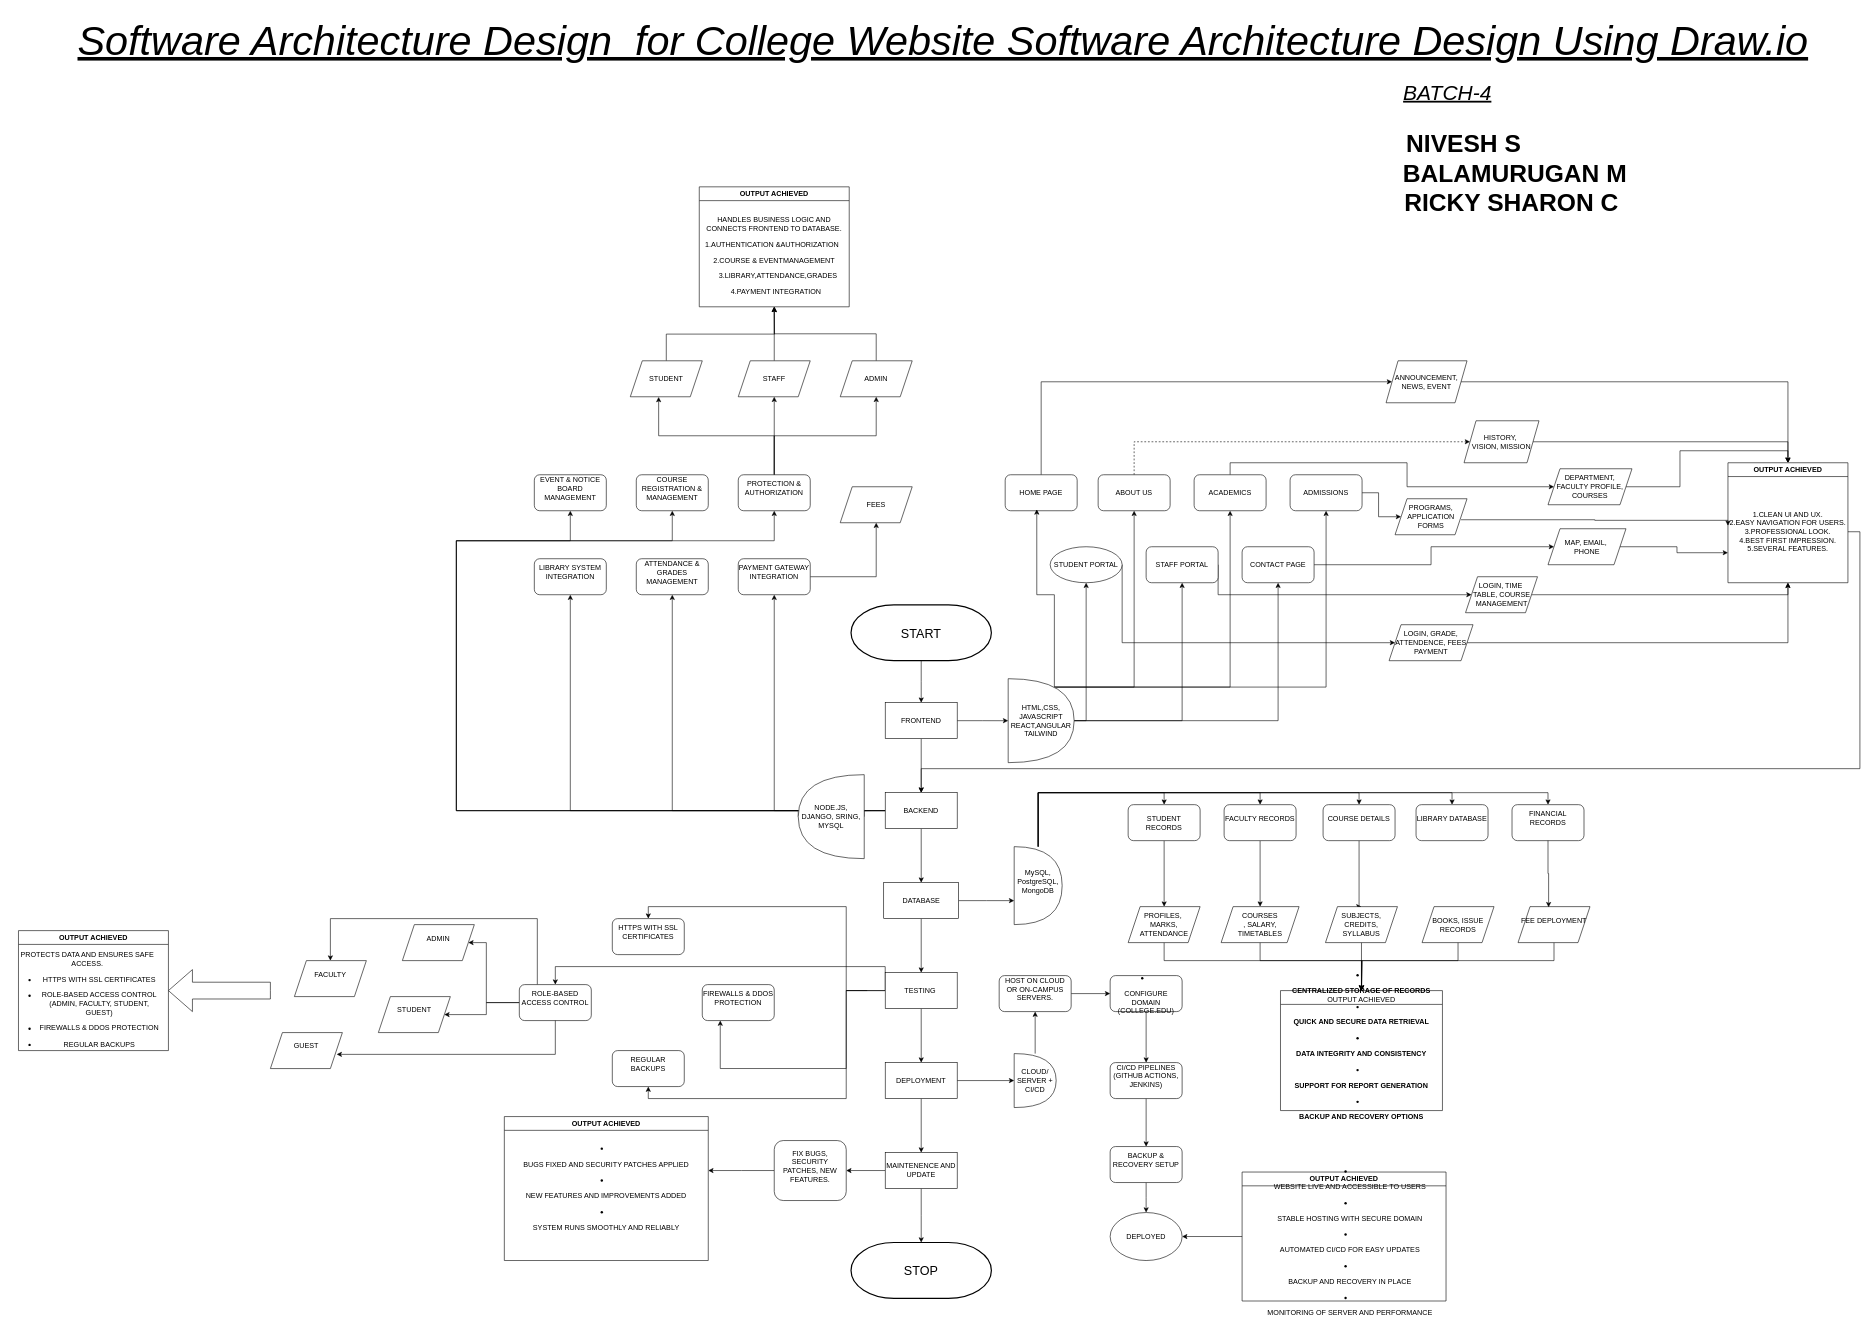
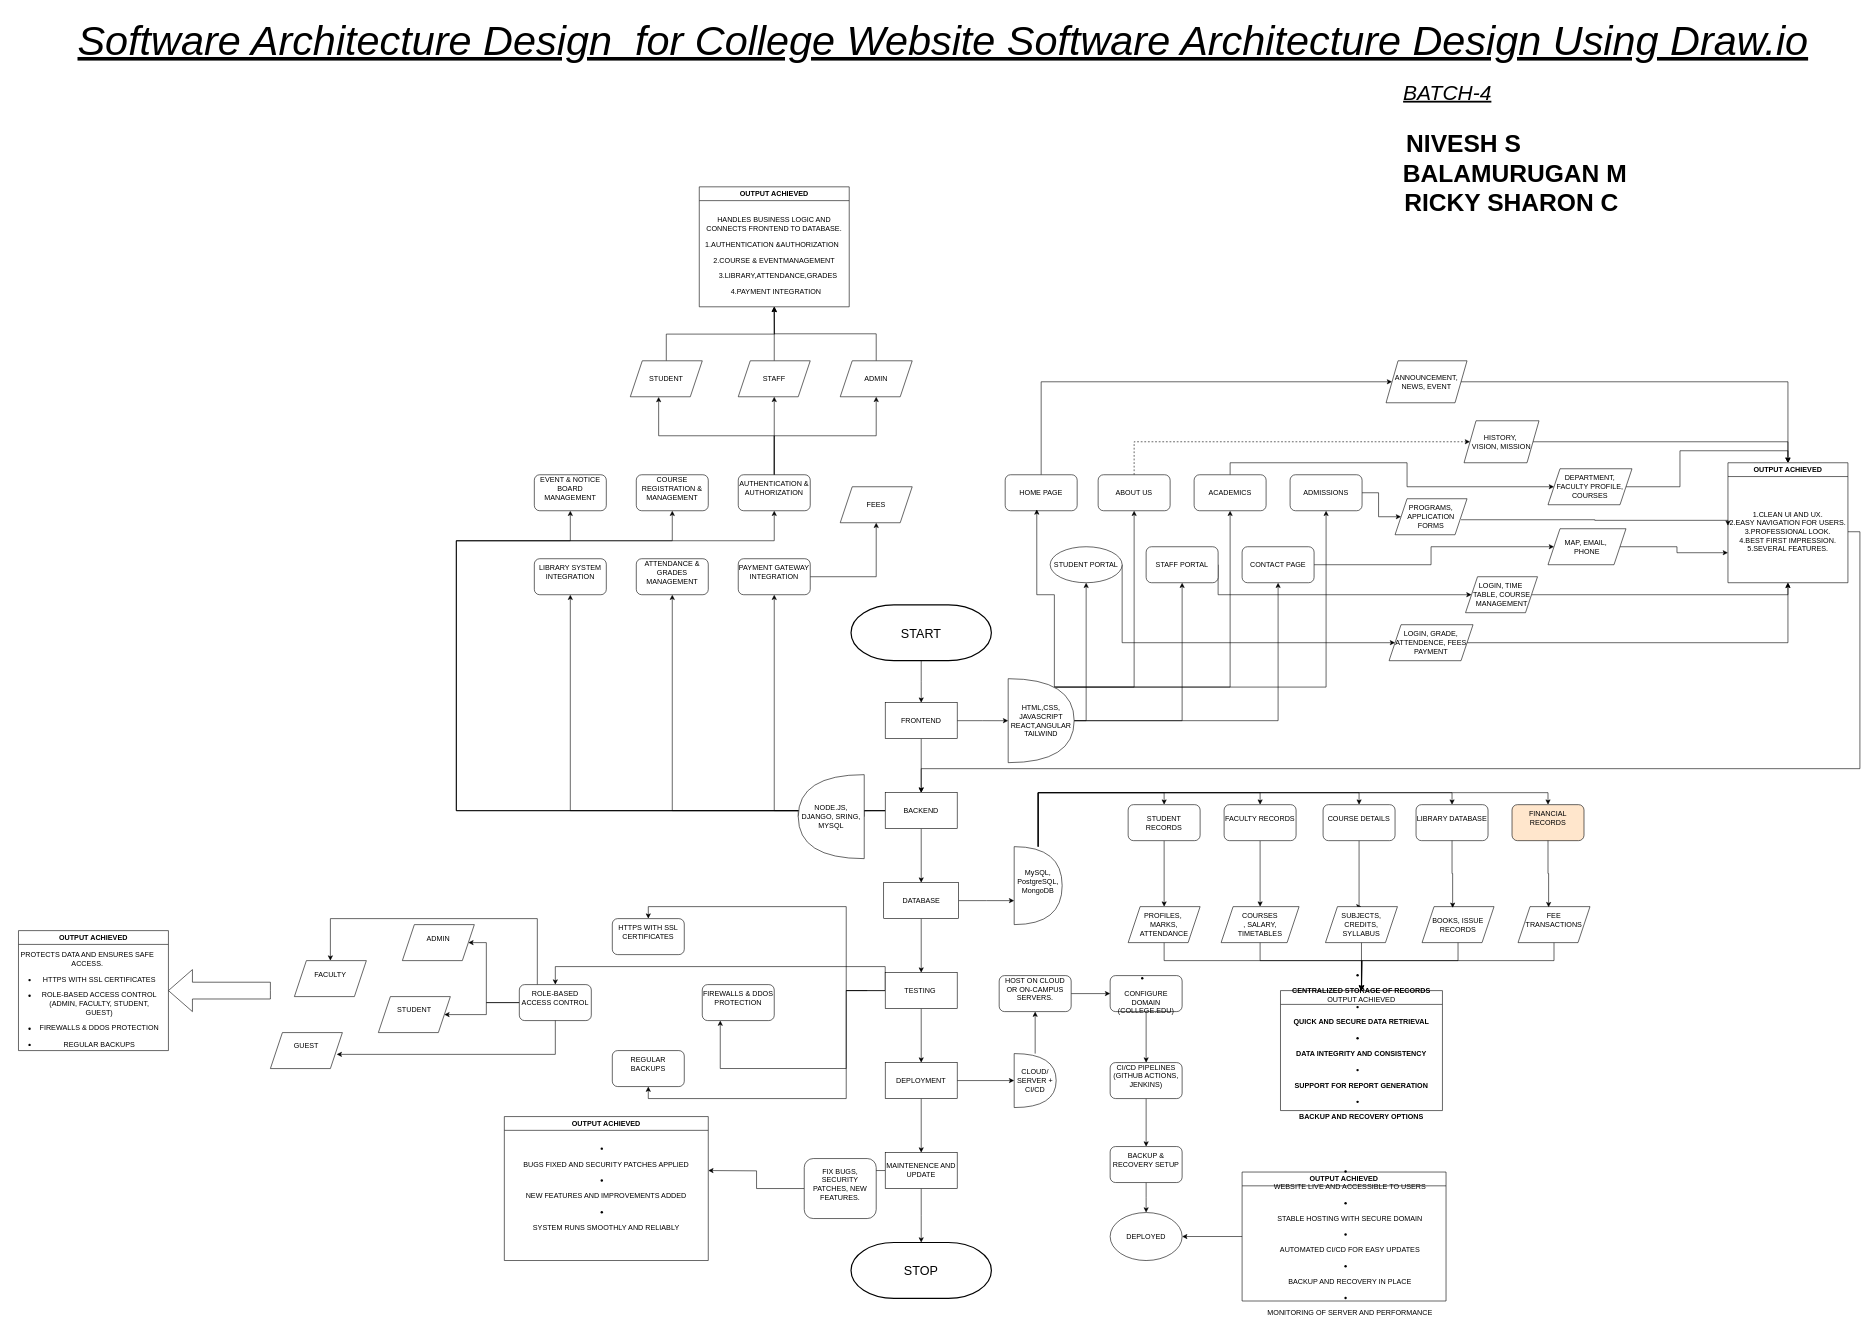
(774, 493) -> (774, 493)
(1548, 823) -> (1548, 823)
none -> (1453, 887)
(1554, 925) -> (1554, 925)
(810, 1171) -> (840, 1189)
